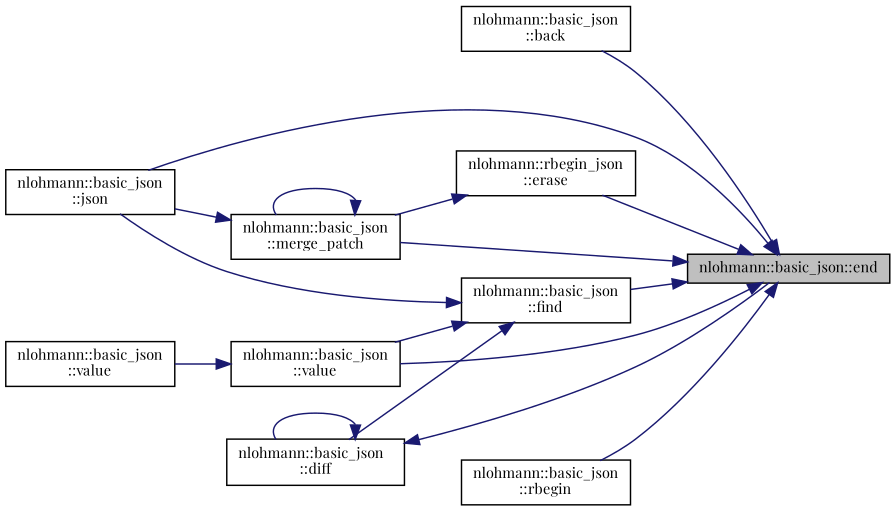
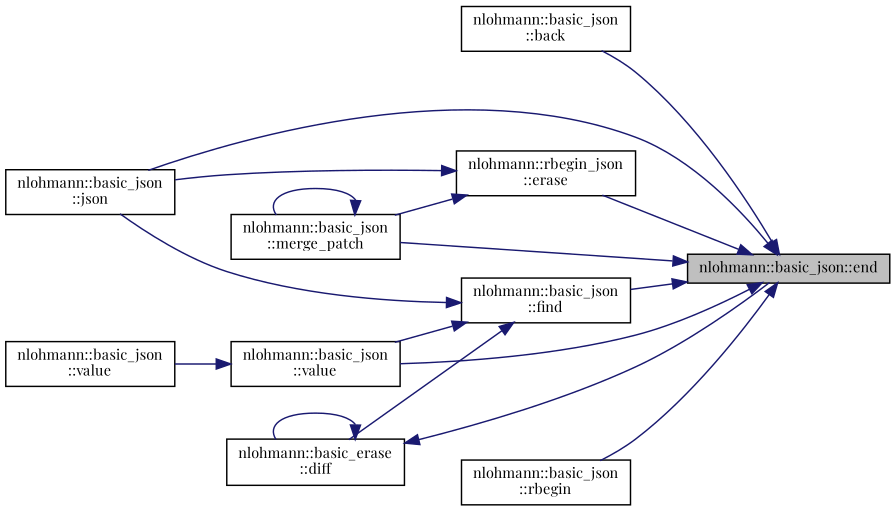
(196, 213) -> (308, 171)
(316, 462) -> (316, 462)
